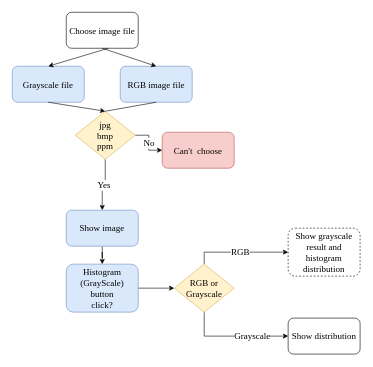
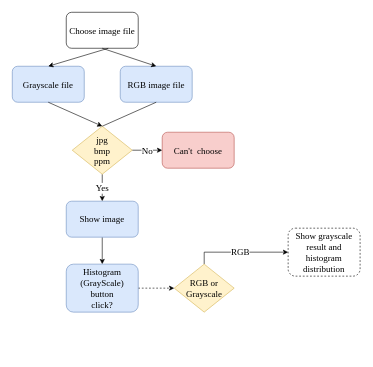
(105, 135) -> (102, 150)
(102, 228) -> (102, 219)
(154, 288) -> (154, 288)
(252, 336) -> none
(324, 336) -> none
